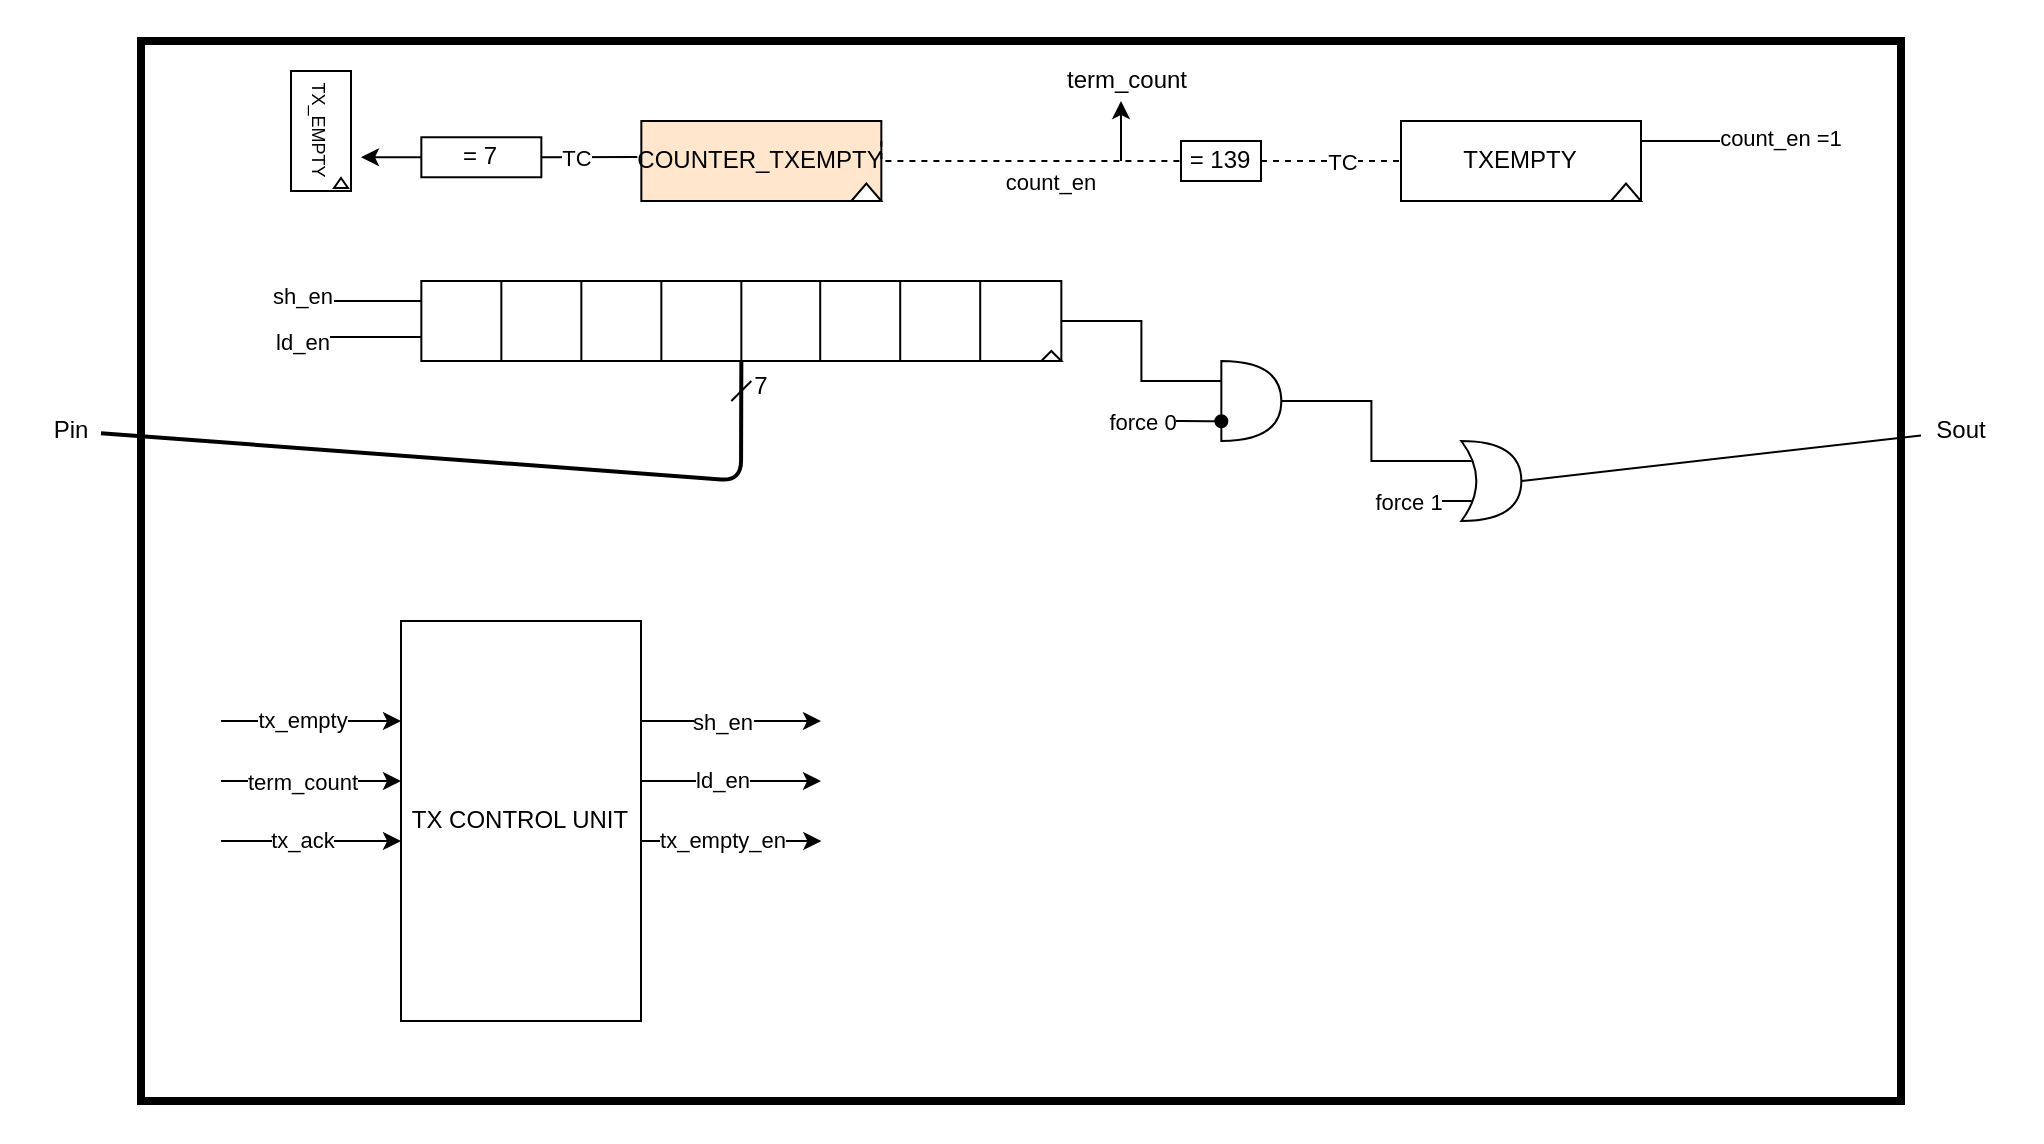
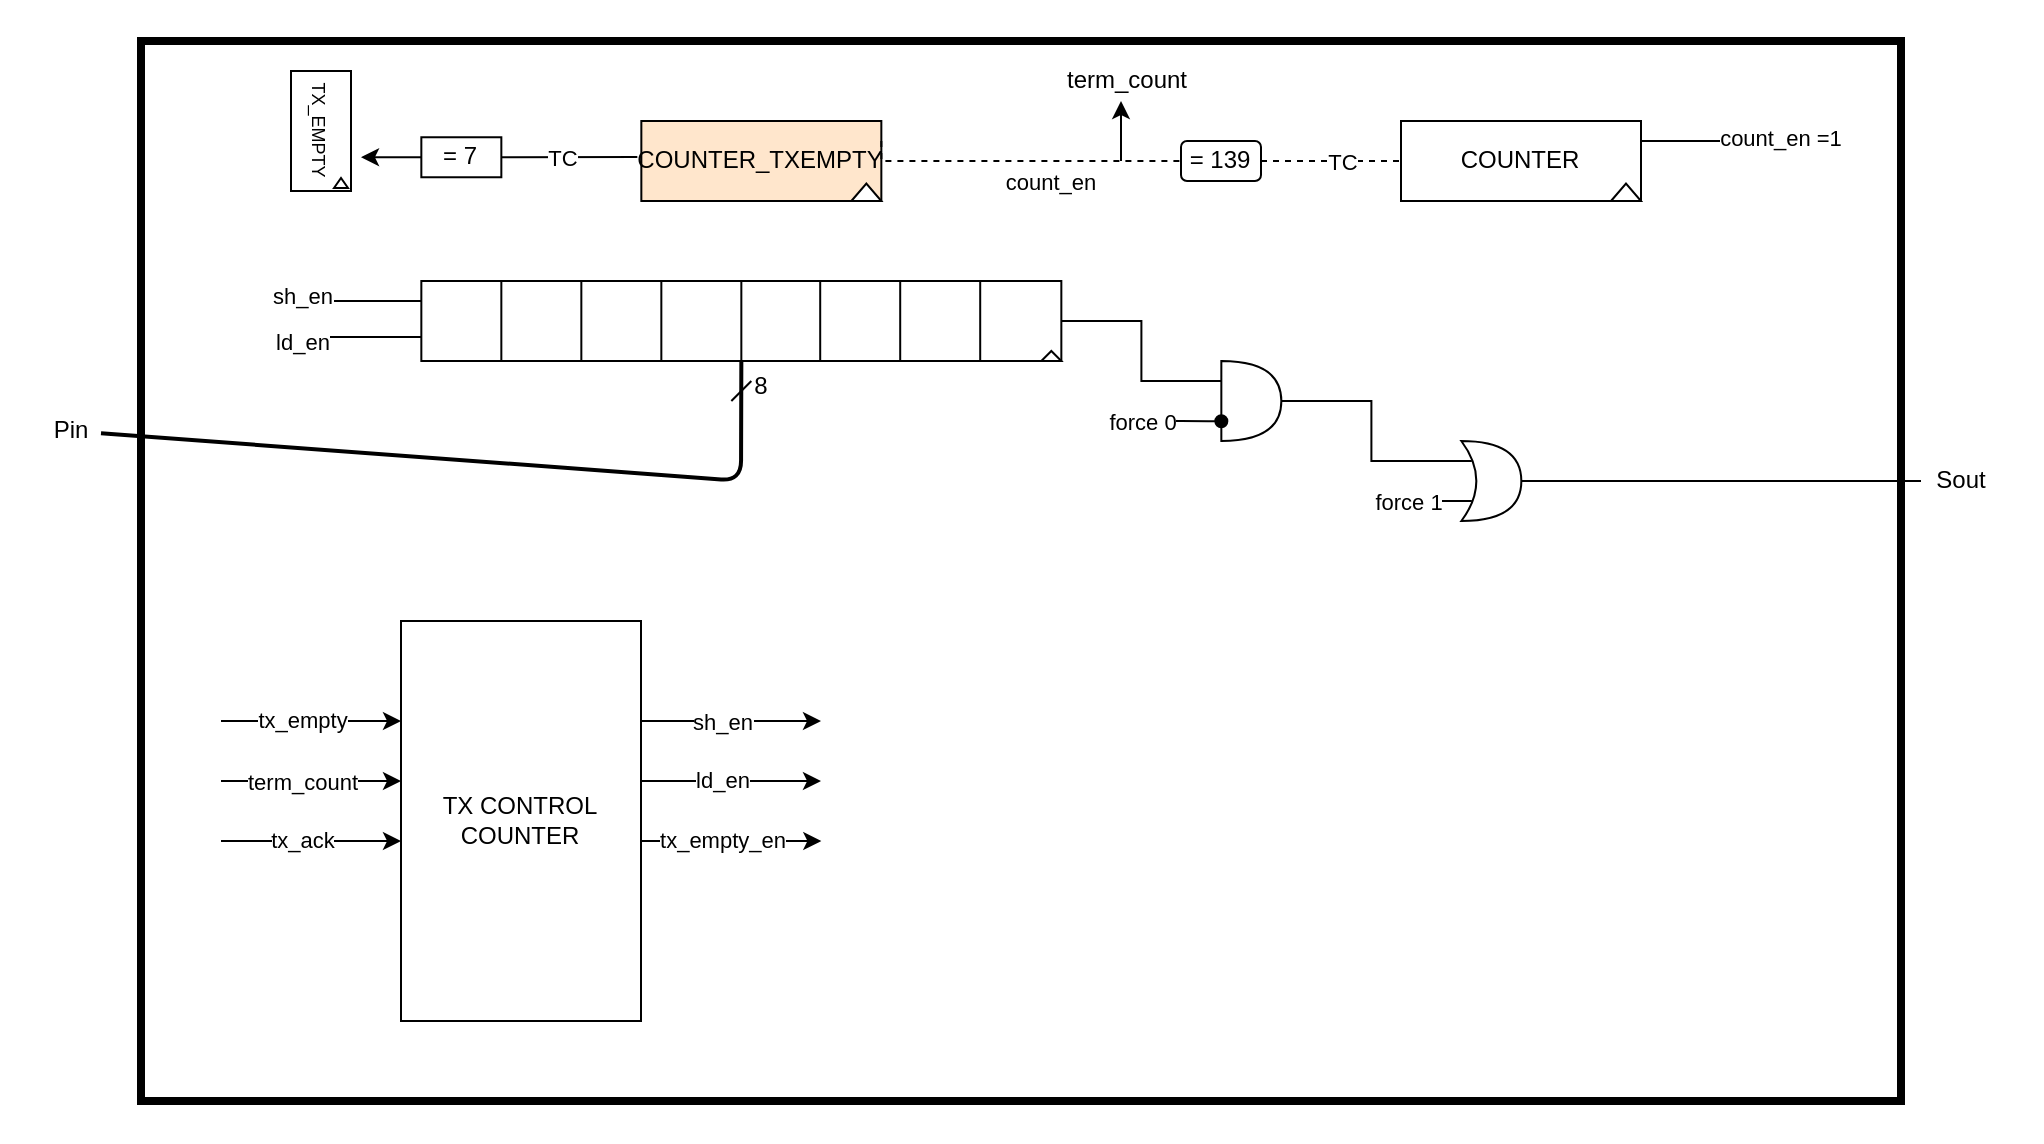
(481, 157) -> (461, 157)
(1221, 161) -> (1221, 161)
(1521, 161) -> (1521, 161)
(762, 387) -> (762, 387)
(1961, 431) -> (1961, 481)
(521, 821) -> (521, 821)
